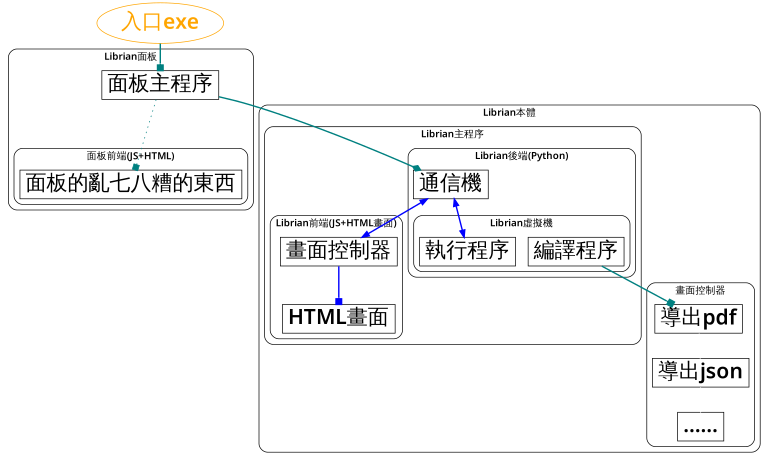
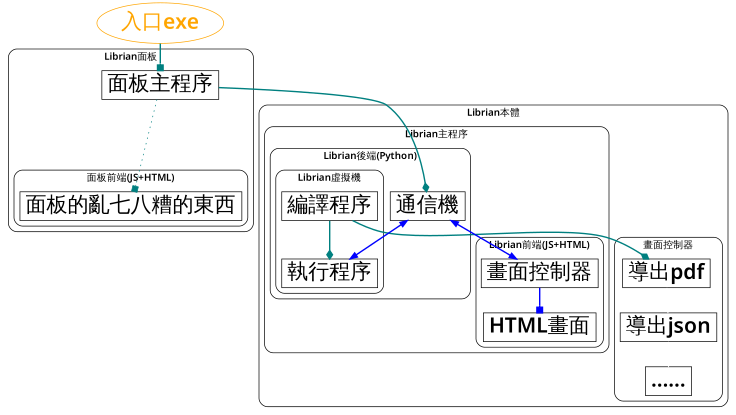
(336, 224) -> (540, 245)
none -> (330, 236)
(634, 284) -> (520, 233)
